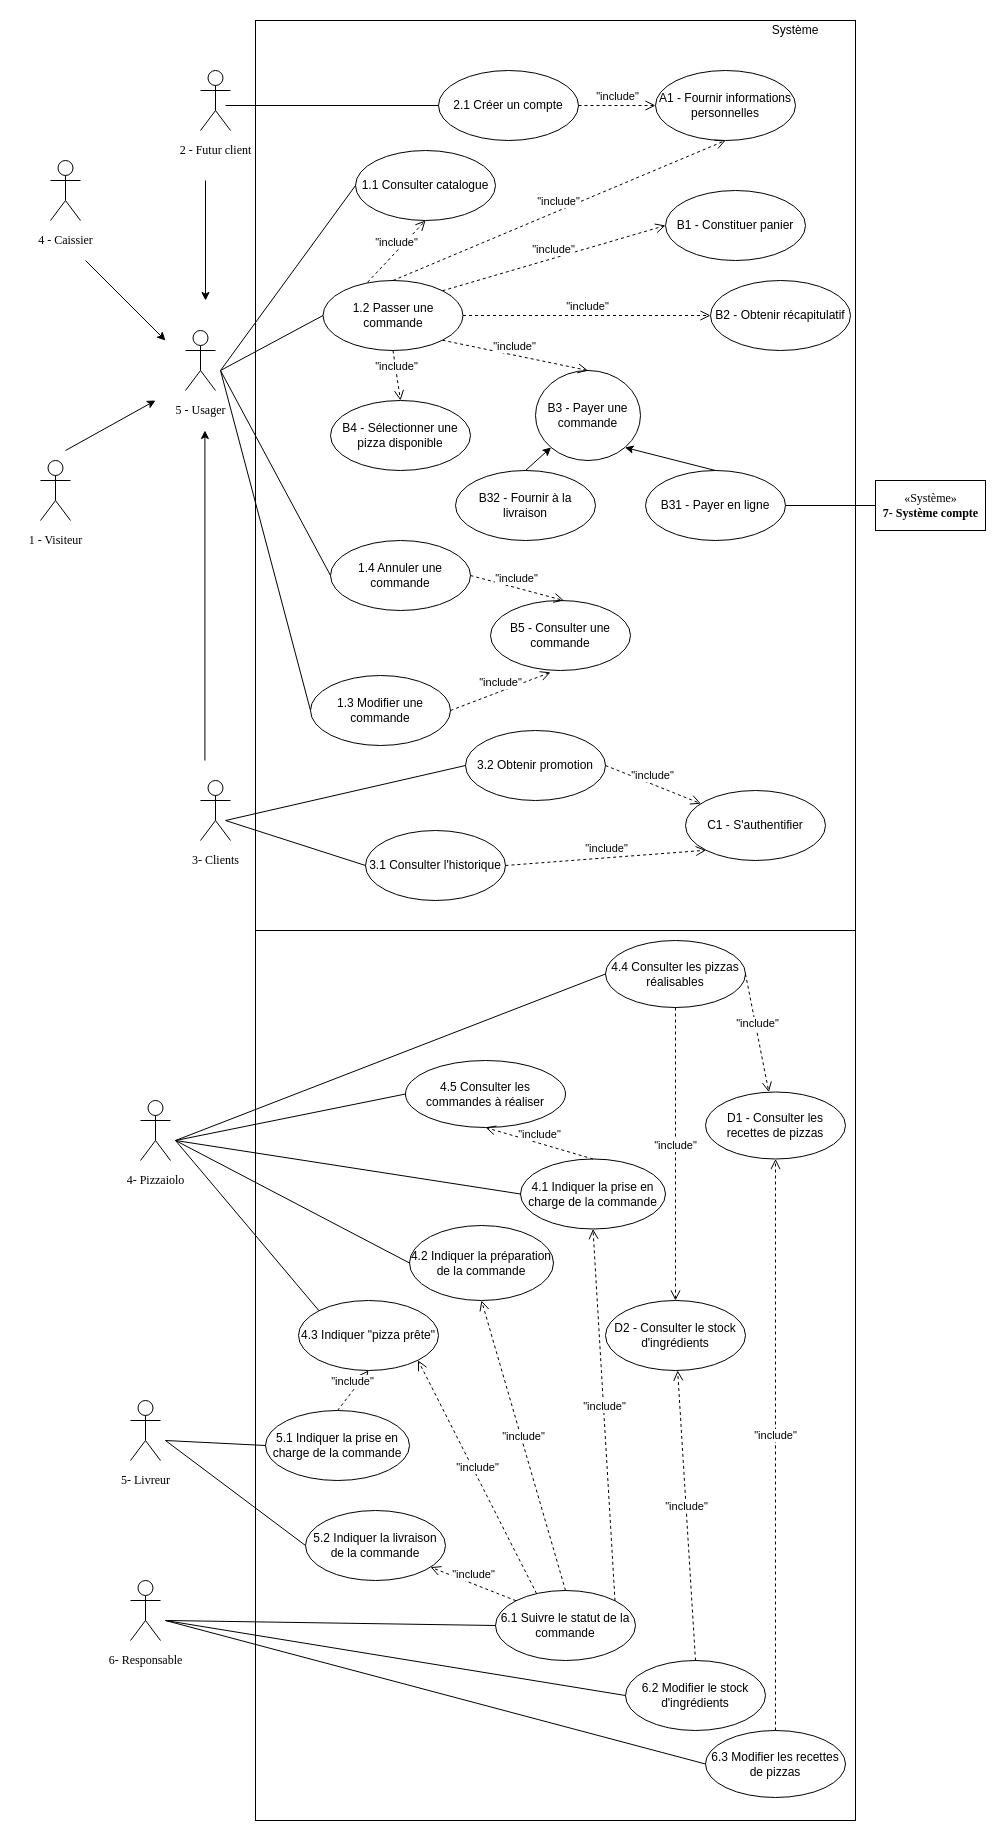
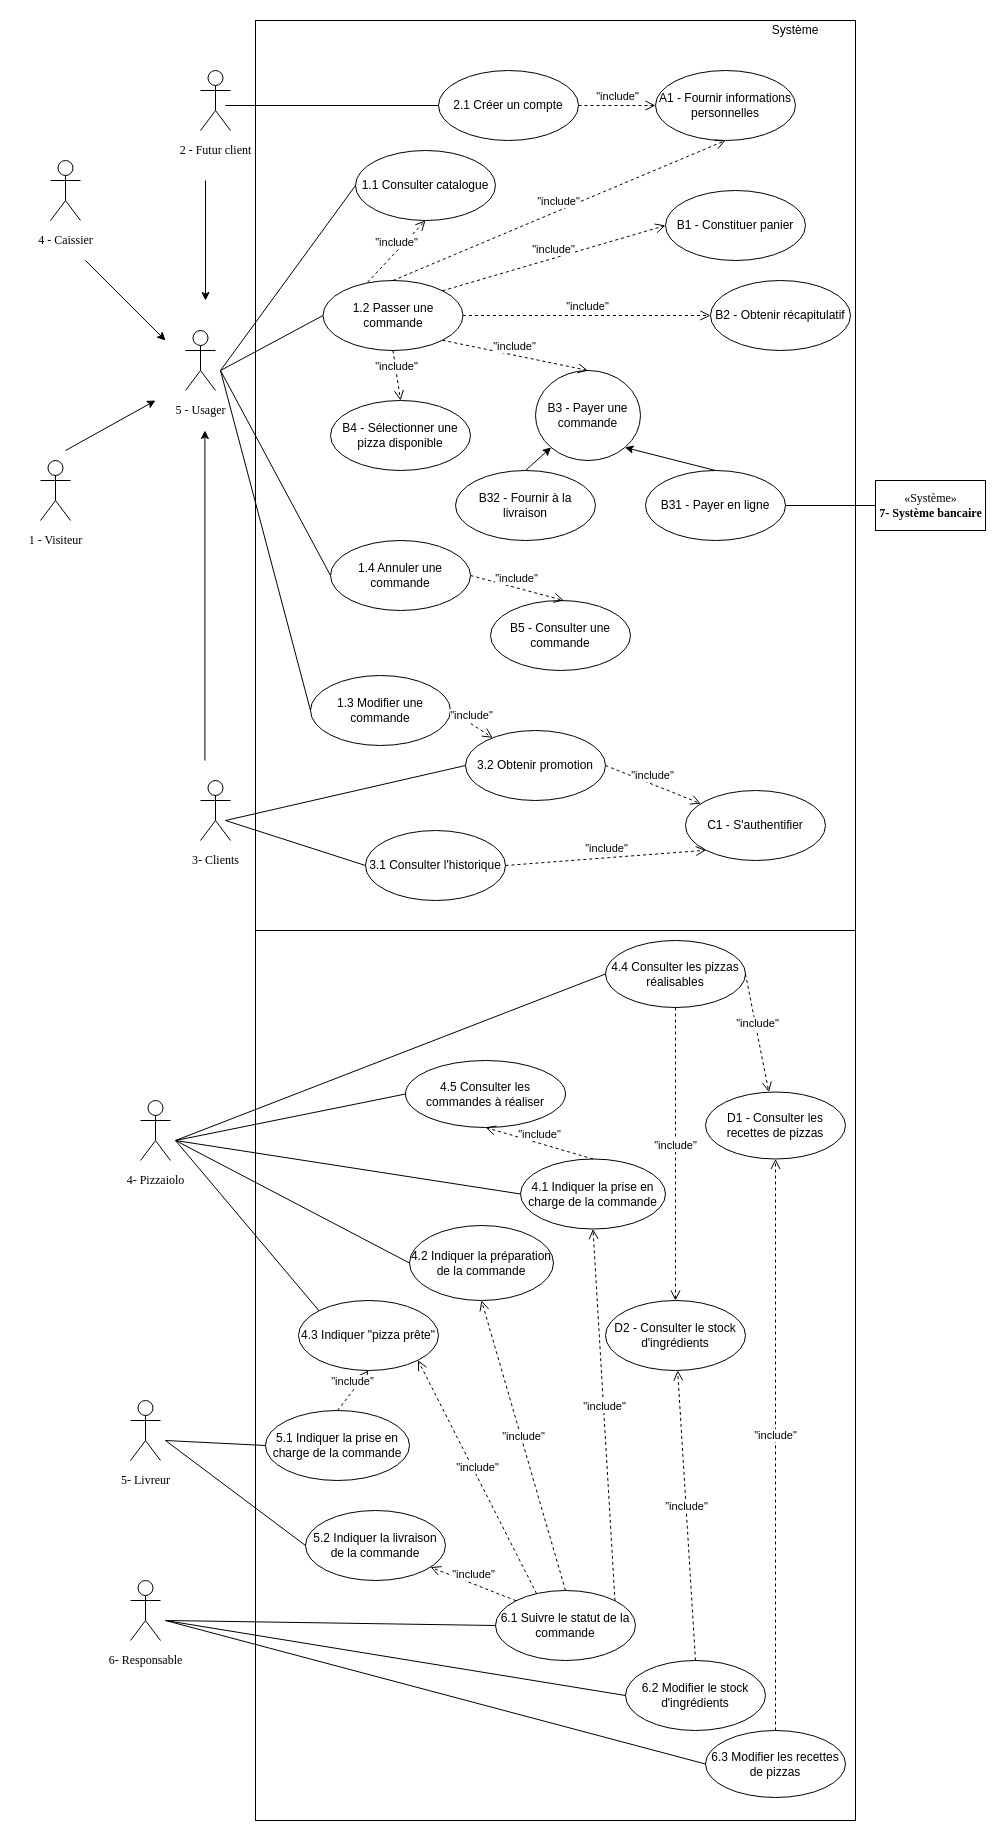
(931, 506) -> (931, 506)
(499, 692) -> (471, 724)
